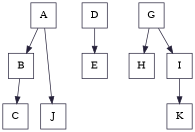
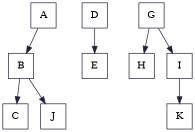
(48, 62) -> (35, 88)
